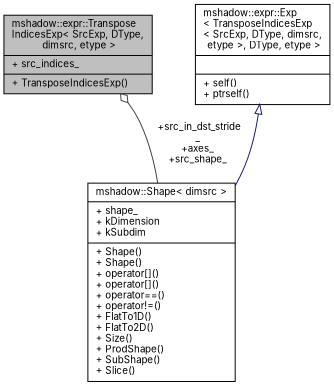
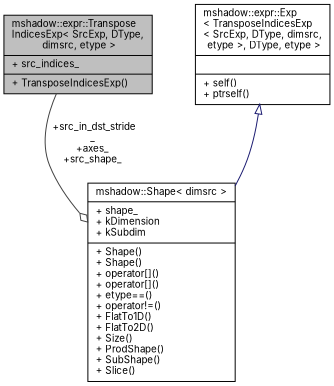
(148, 141) -> (47, 157)
(131, 296) -> (124, 296)
